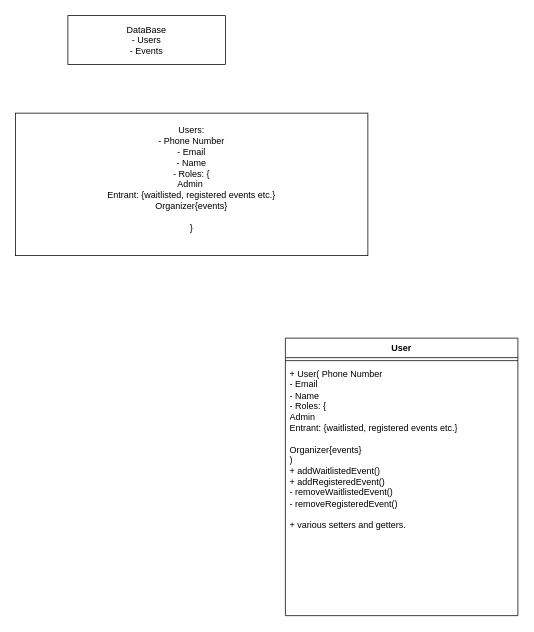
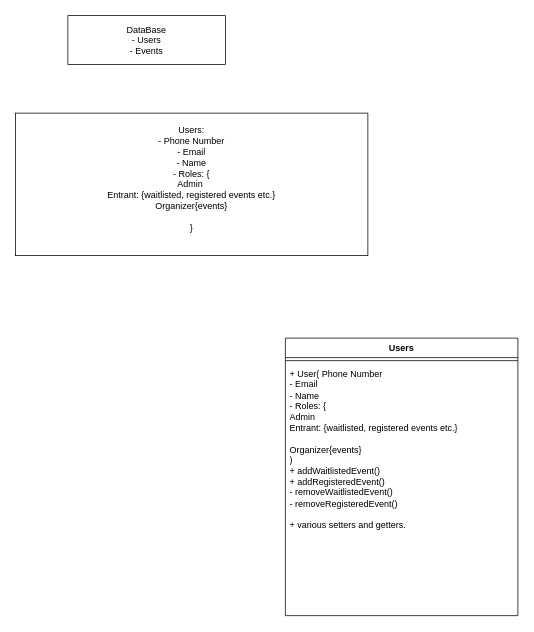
(402, 349) -> (402, 349)
